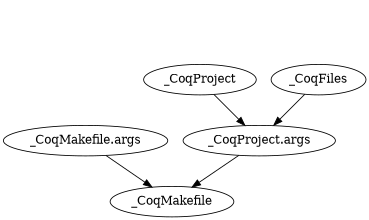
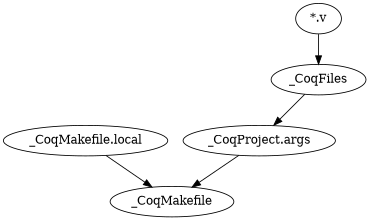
none -> (319, 19)
(200, 80) -> none
(86, 141) -> (86, 141)
